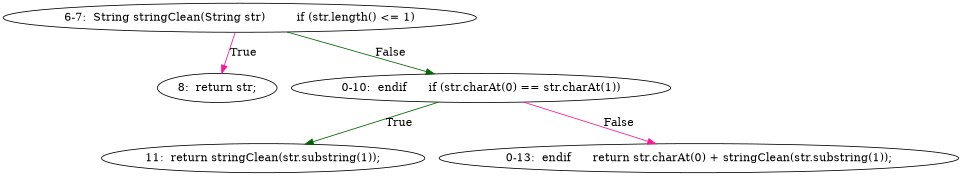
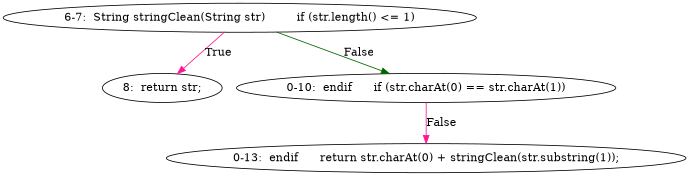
(263, 158) -> none
